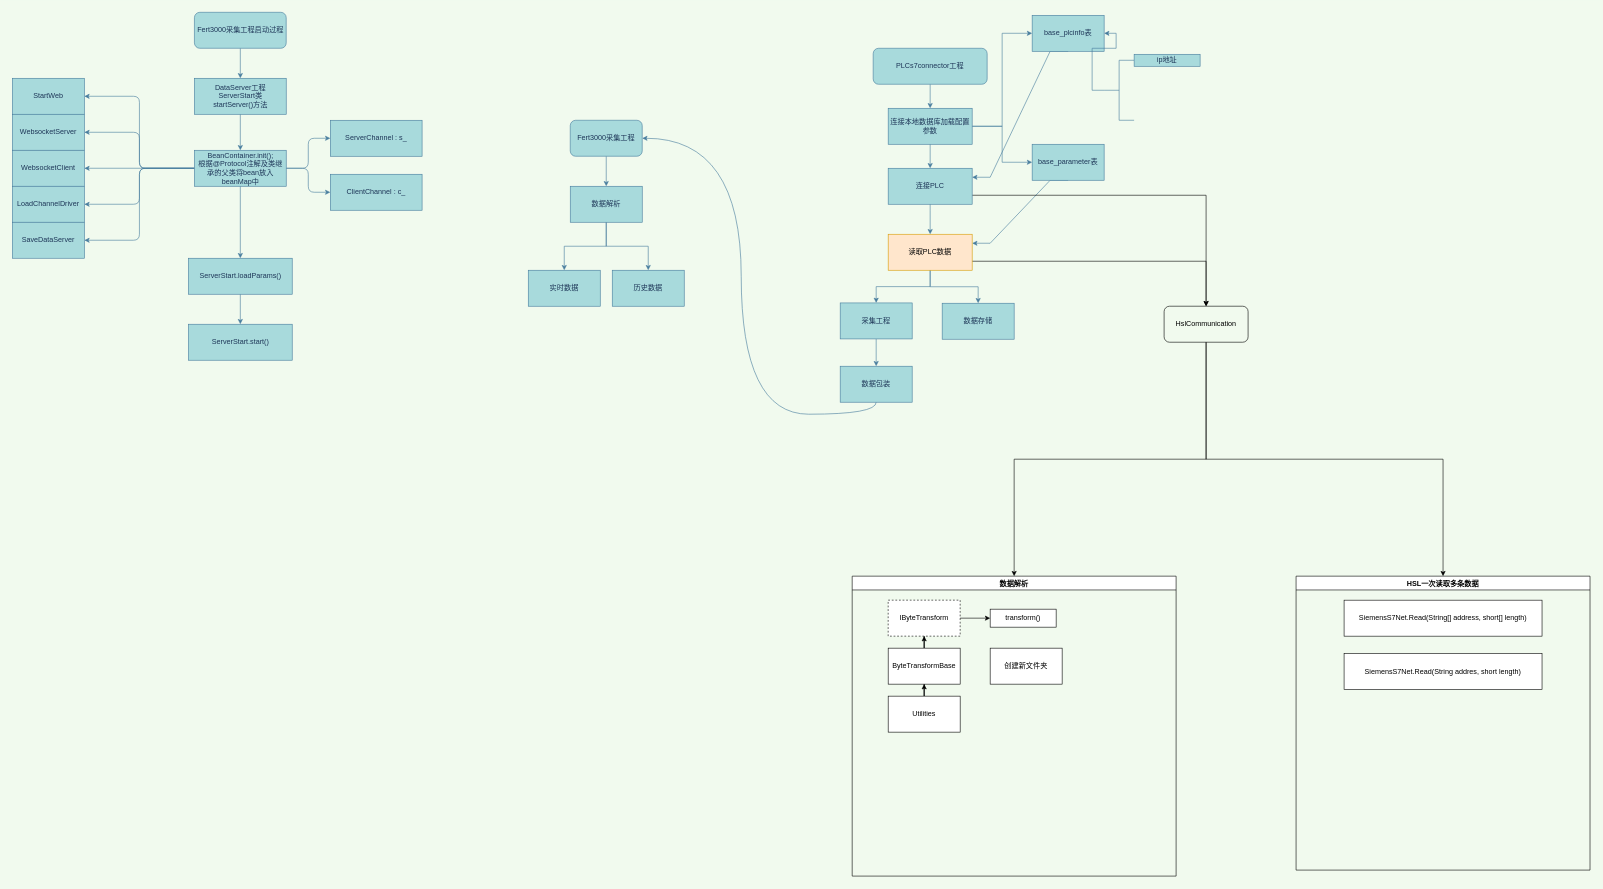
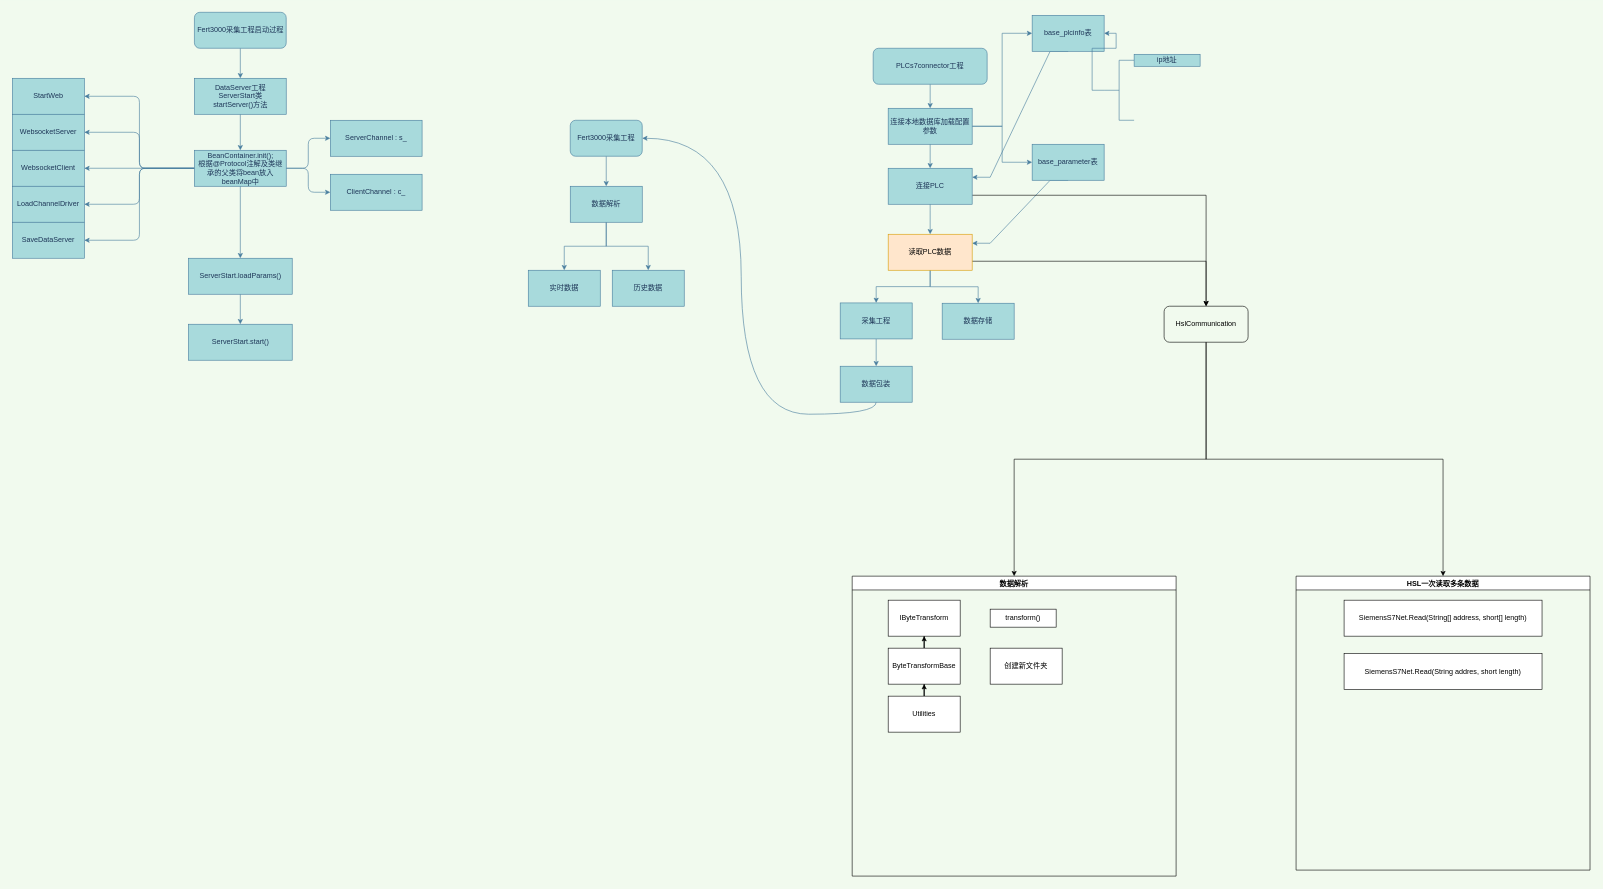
(924, 618) -> (924, 618)
(984, 618) -> none
